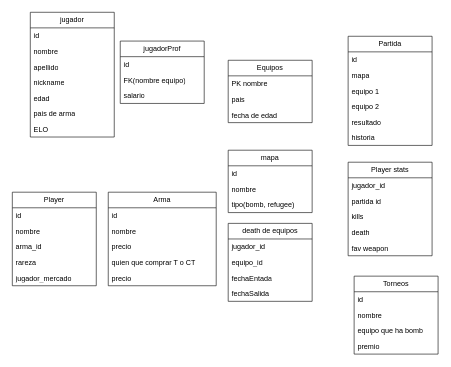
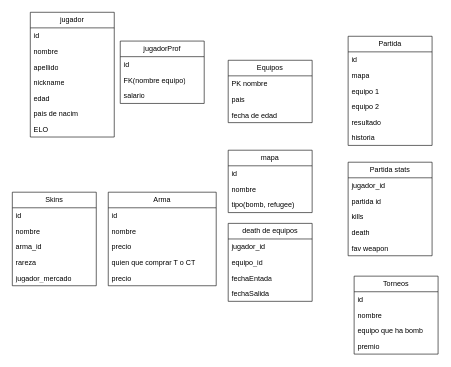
(55, 114) -> (56, 114)
(390, 170) -> (390, 170)
(54, 200) -> (54, 200)
